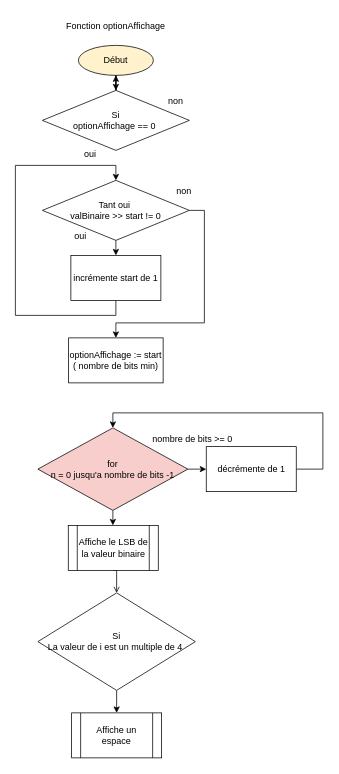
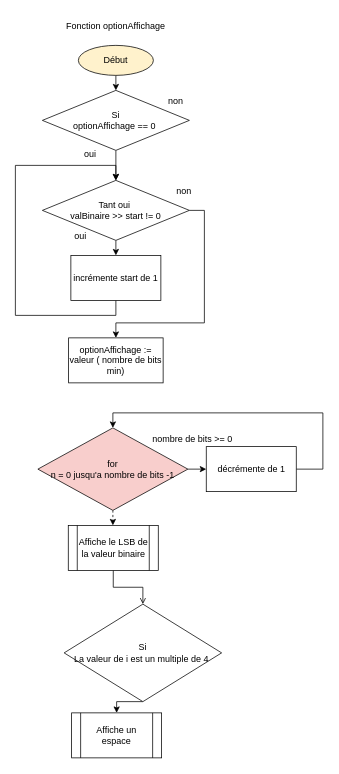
(116, 90) -> (116, 157)
(116, 360) -> (116, 360)
(113, 515) -> (113, 515)
(117, 642) -> (143, 653)
